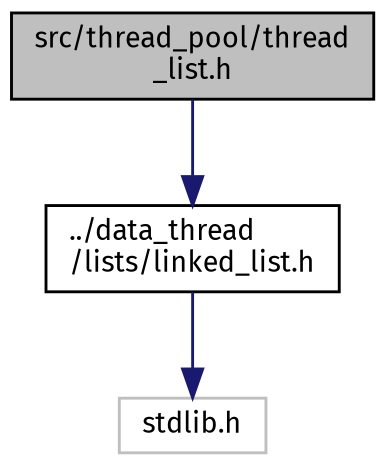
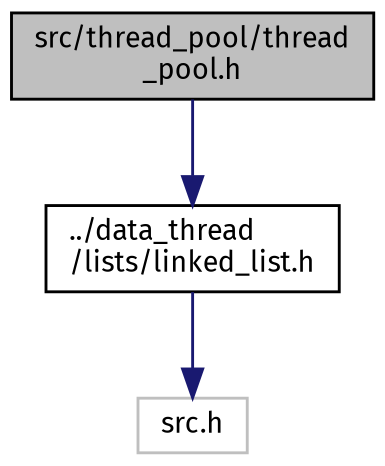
(193, 56) -> (193, 56)
(193, 426) -> (193, 426)
